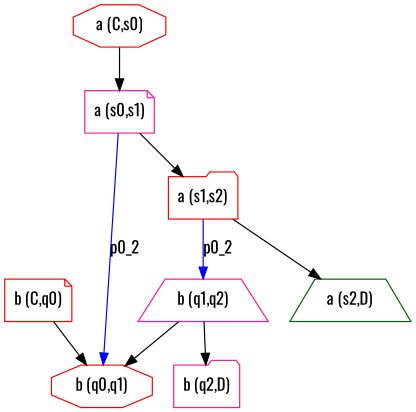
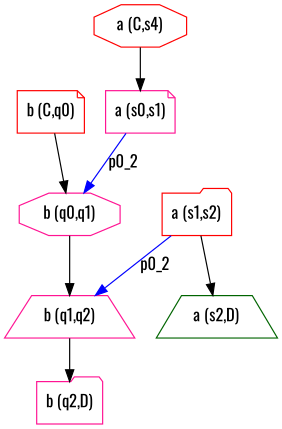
(120, 26) -> (140, 26)
(157, 151) -> none
(157, 340) -> (70, 260)
(102, 386) -> (70, 214)
